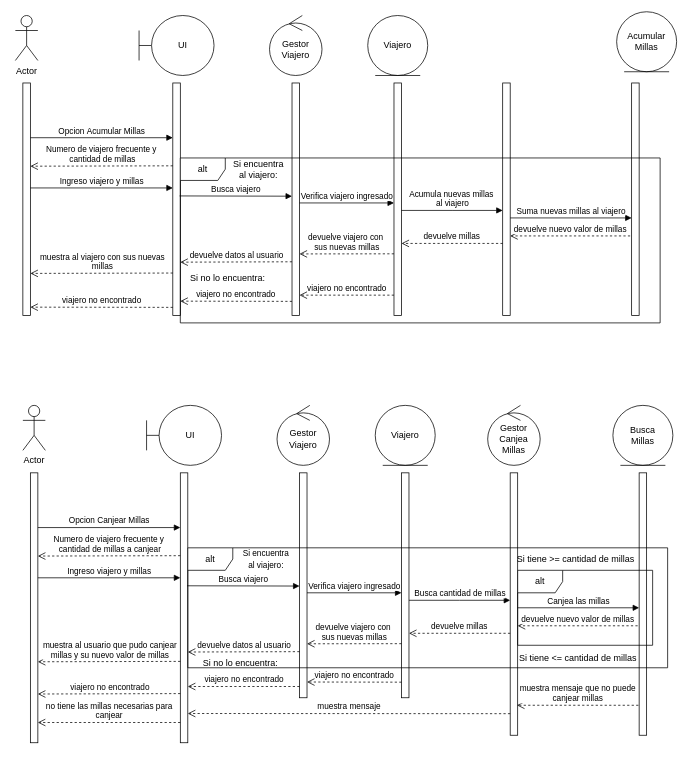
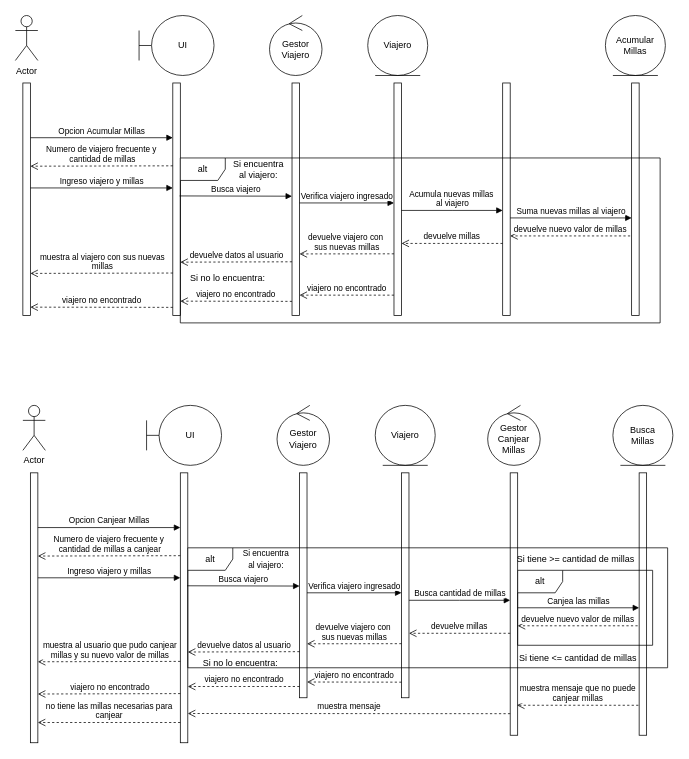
(647, 42) -> (636, 45)
(514, 439) -> (514, 439)
